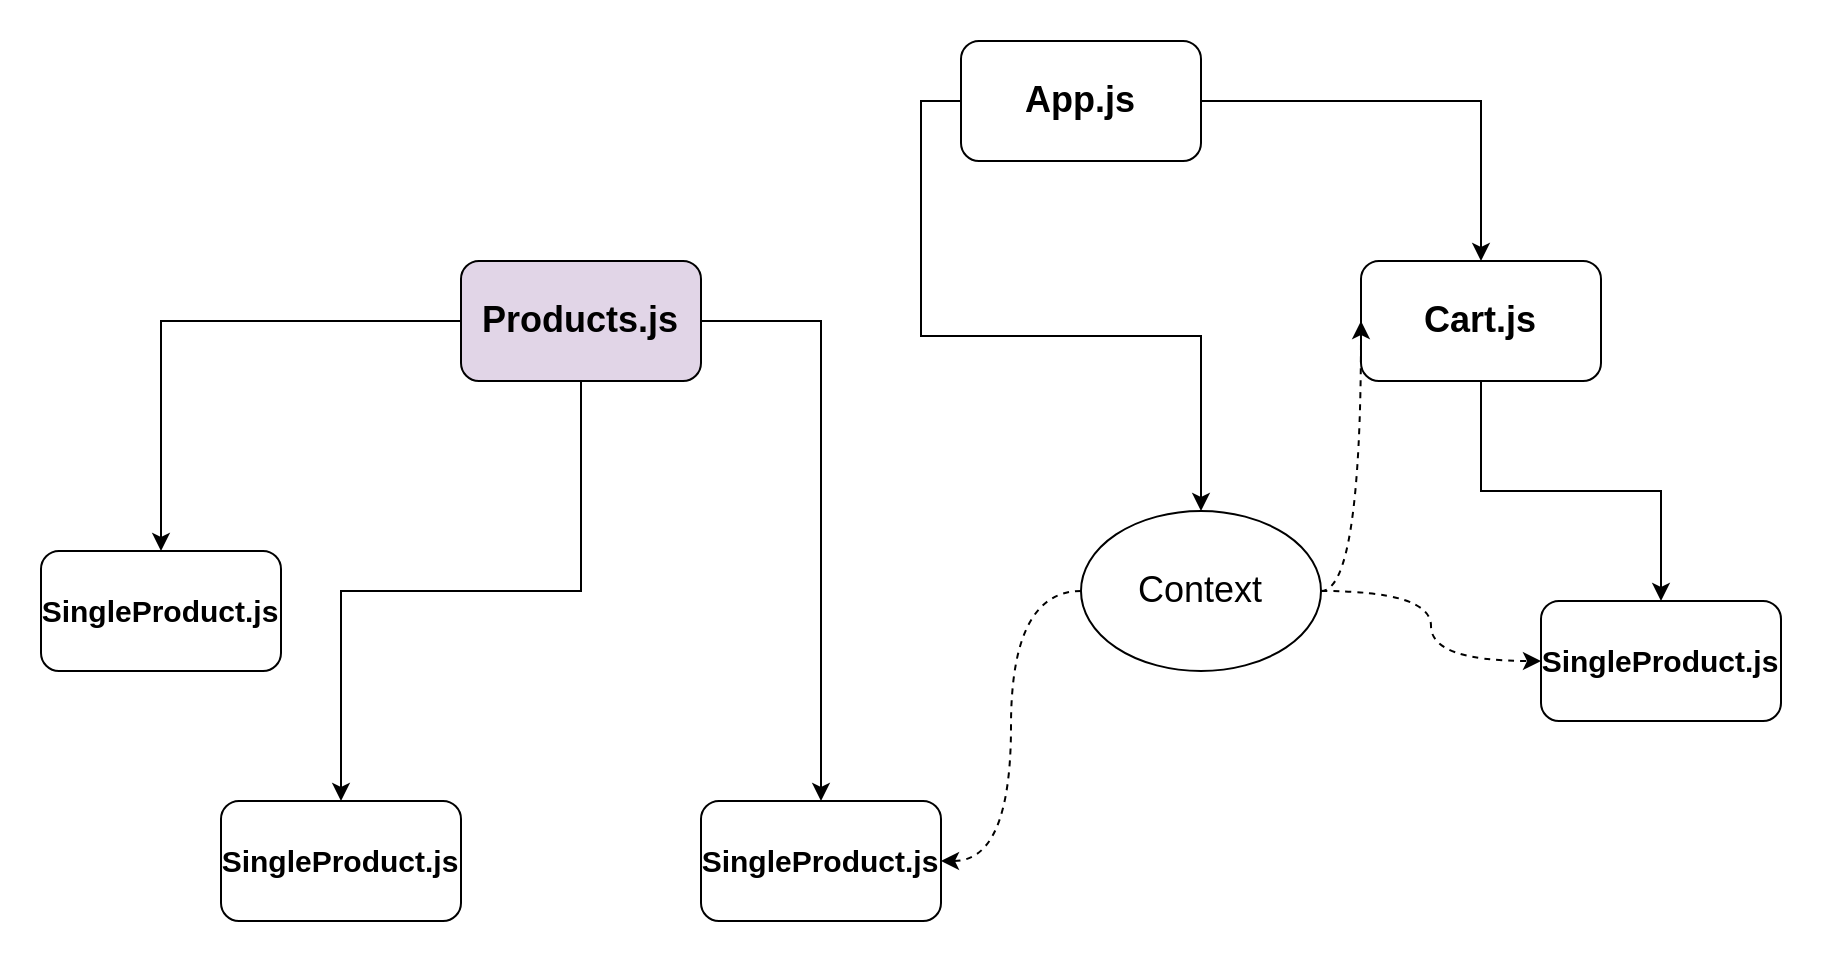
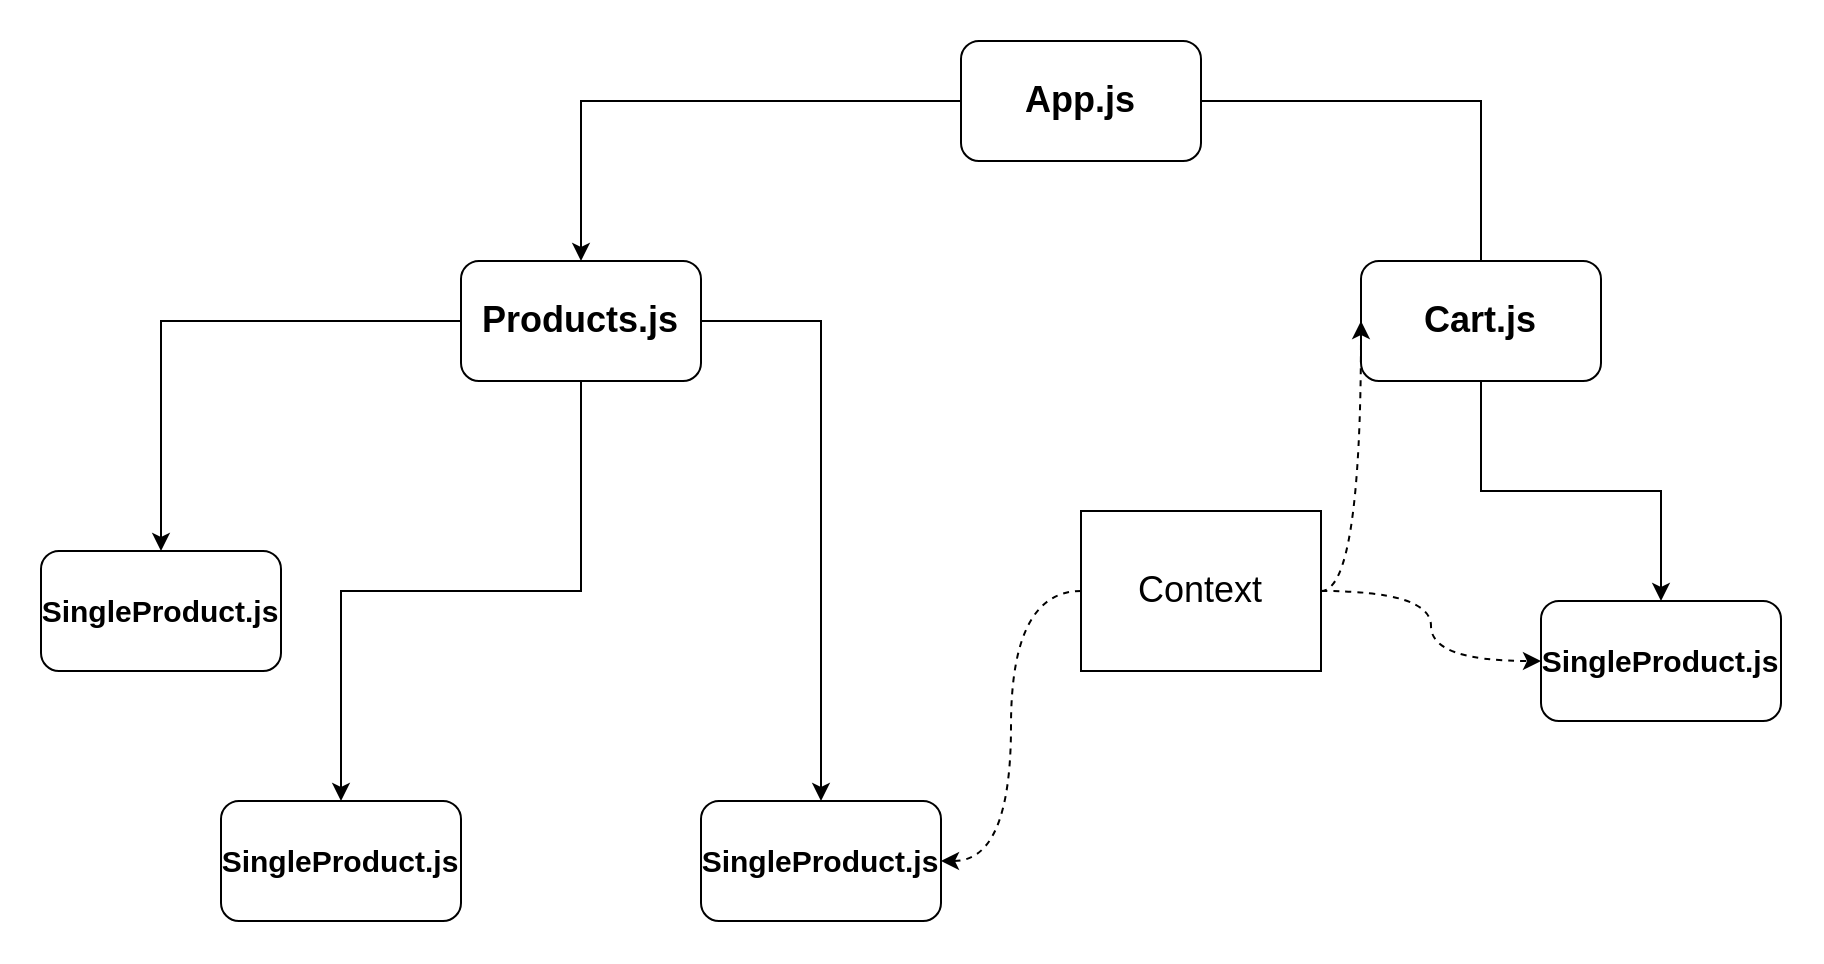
(1481, 246) -> (1481, 251)
(581, 321) -> (581, 321)
(1023, 336) -> (679, 101)
(1201, 591) -> (1201, 591)
